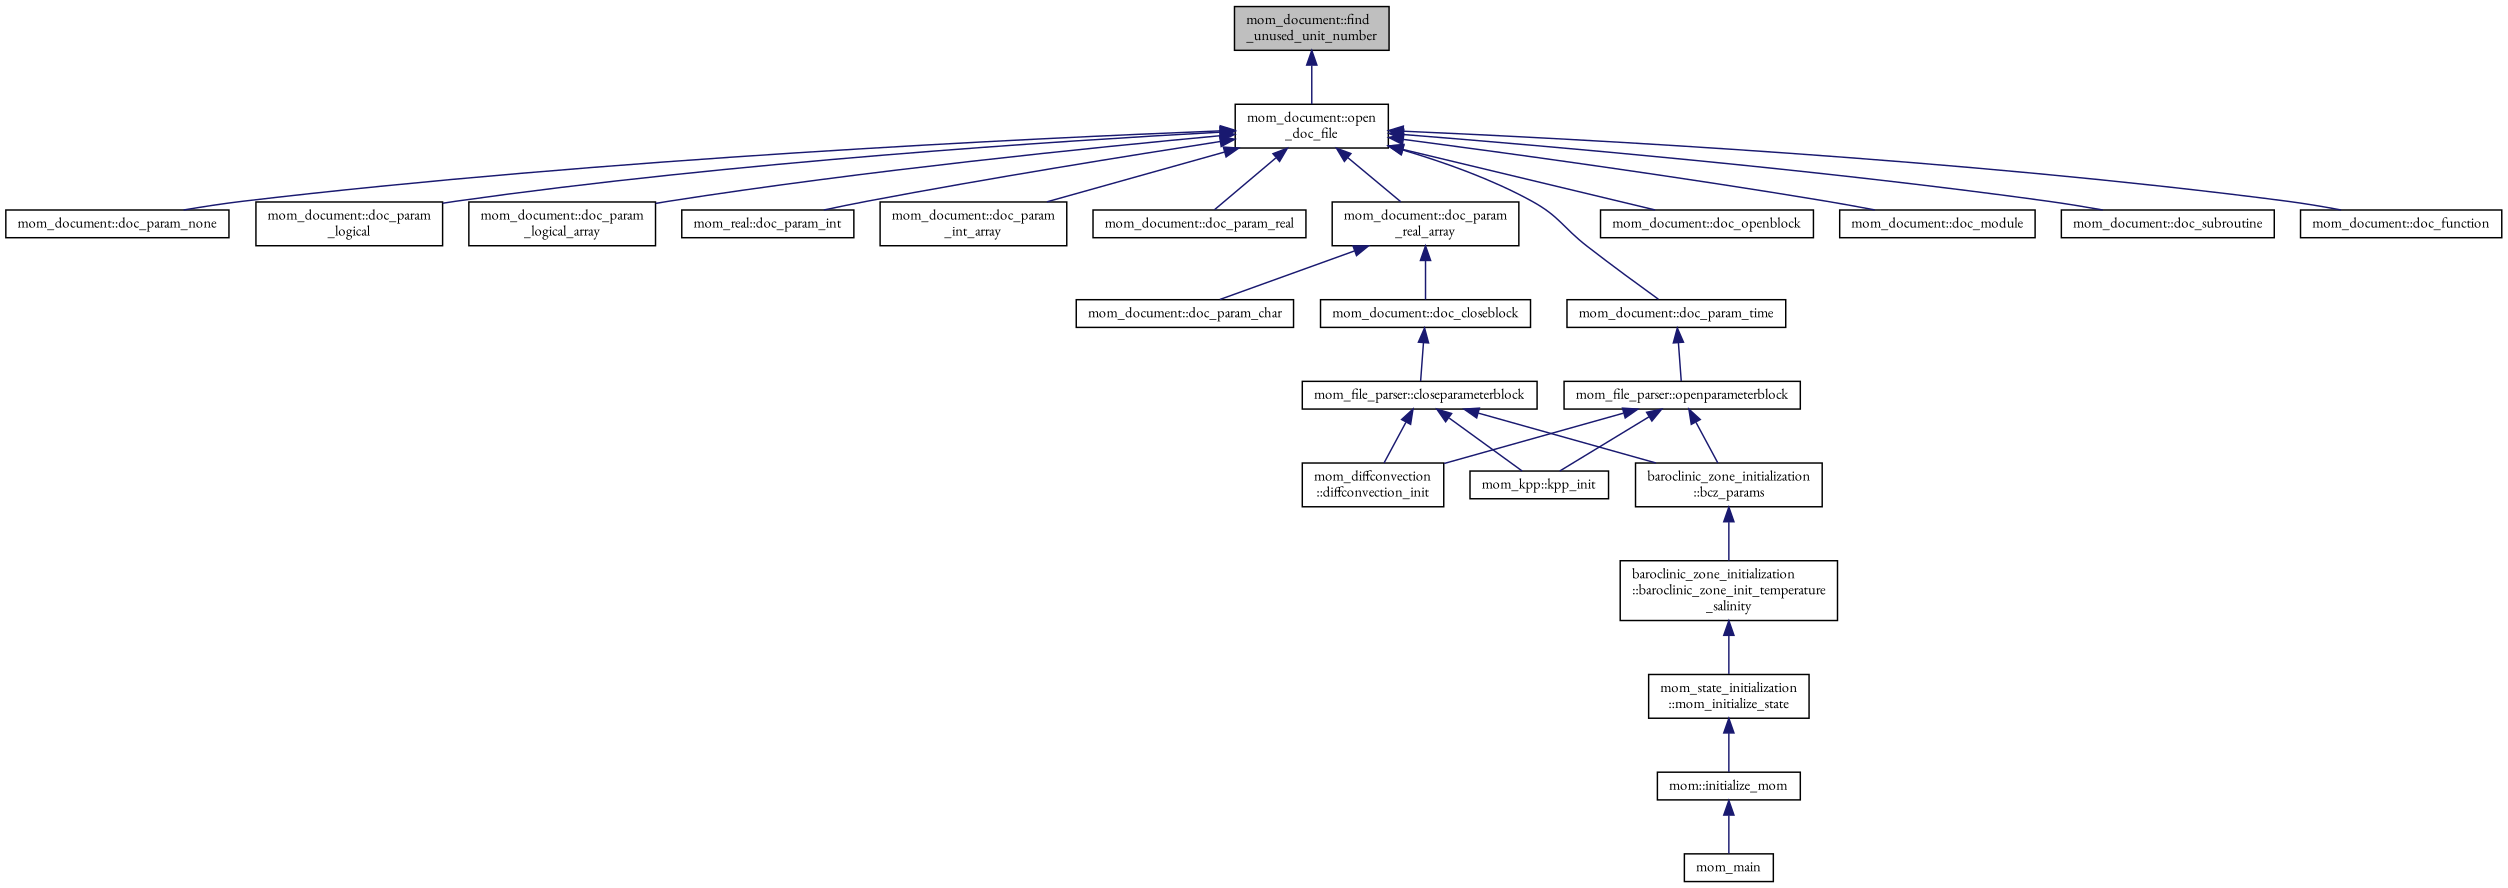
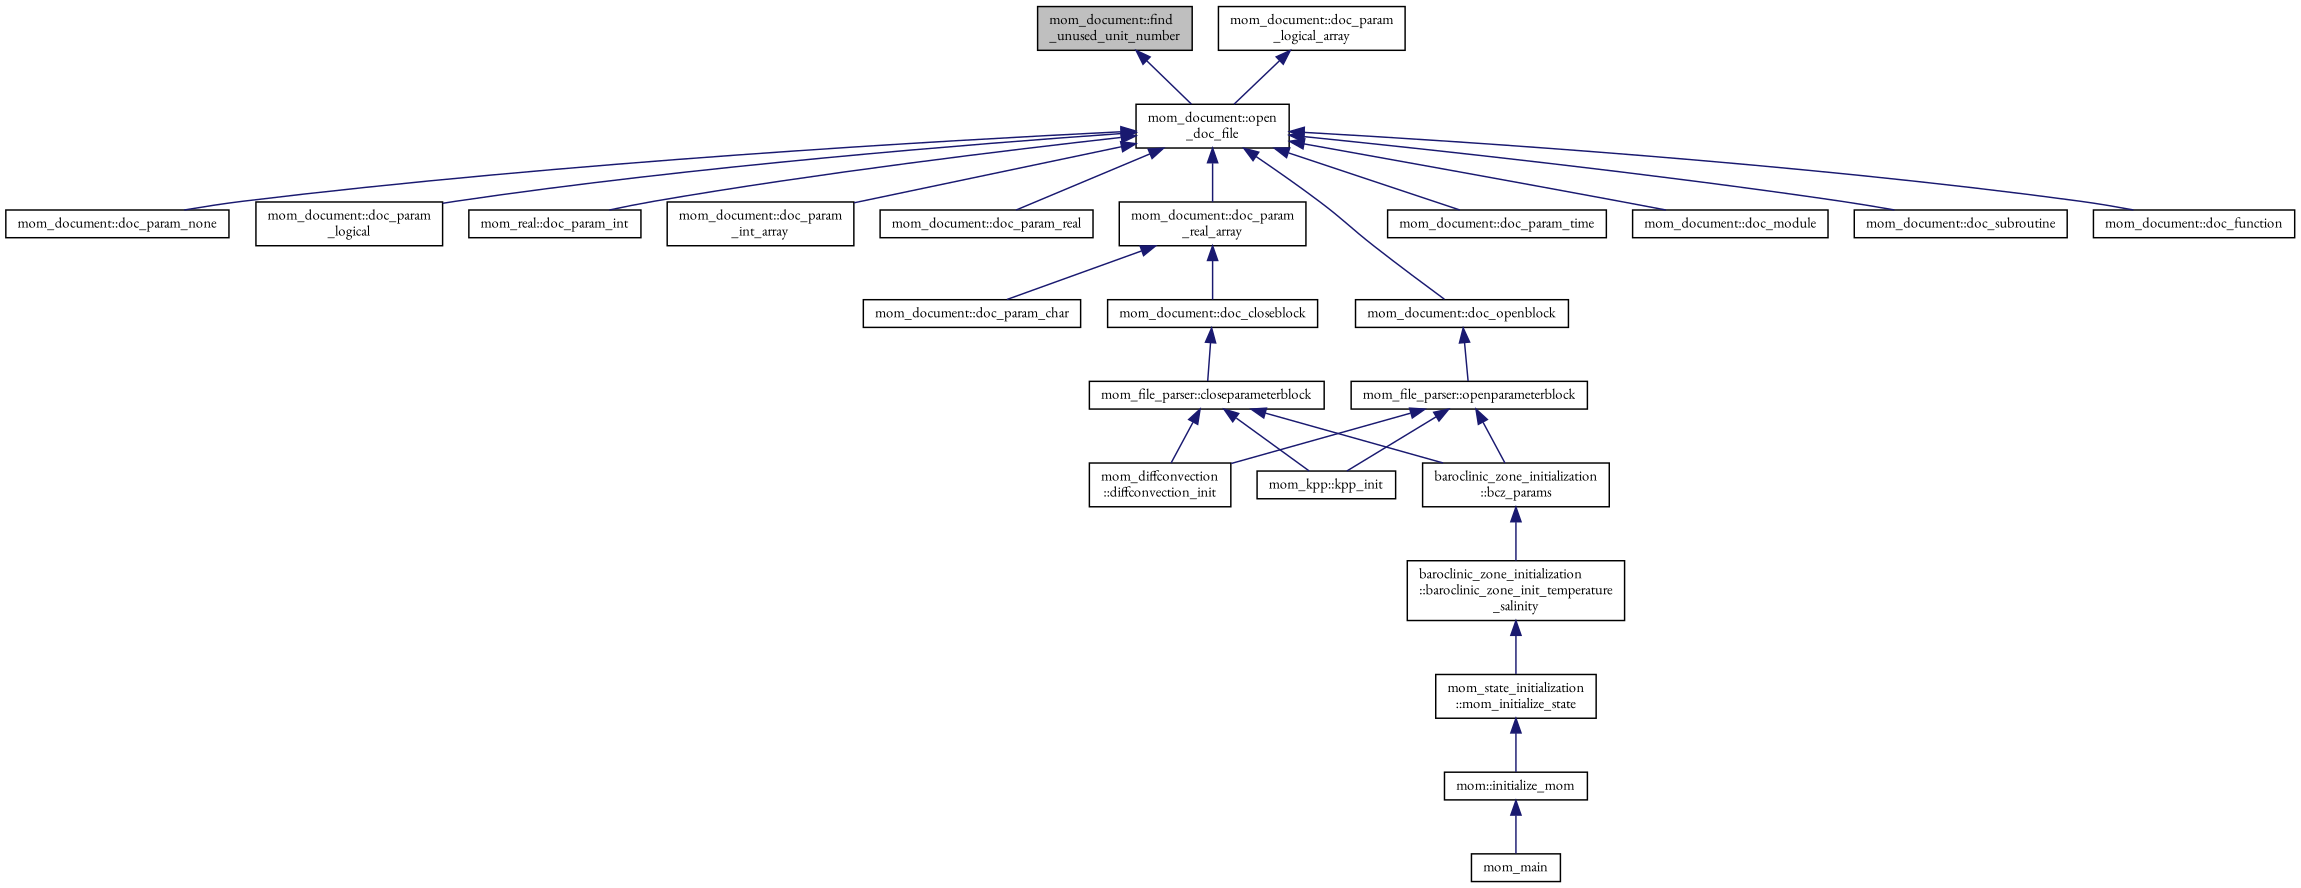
(937, 165) -> (1257, 82)
(1680, 362) -> (1466, 362)
